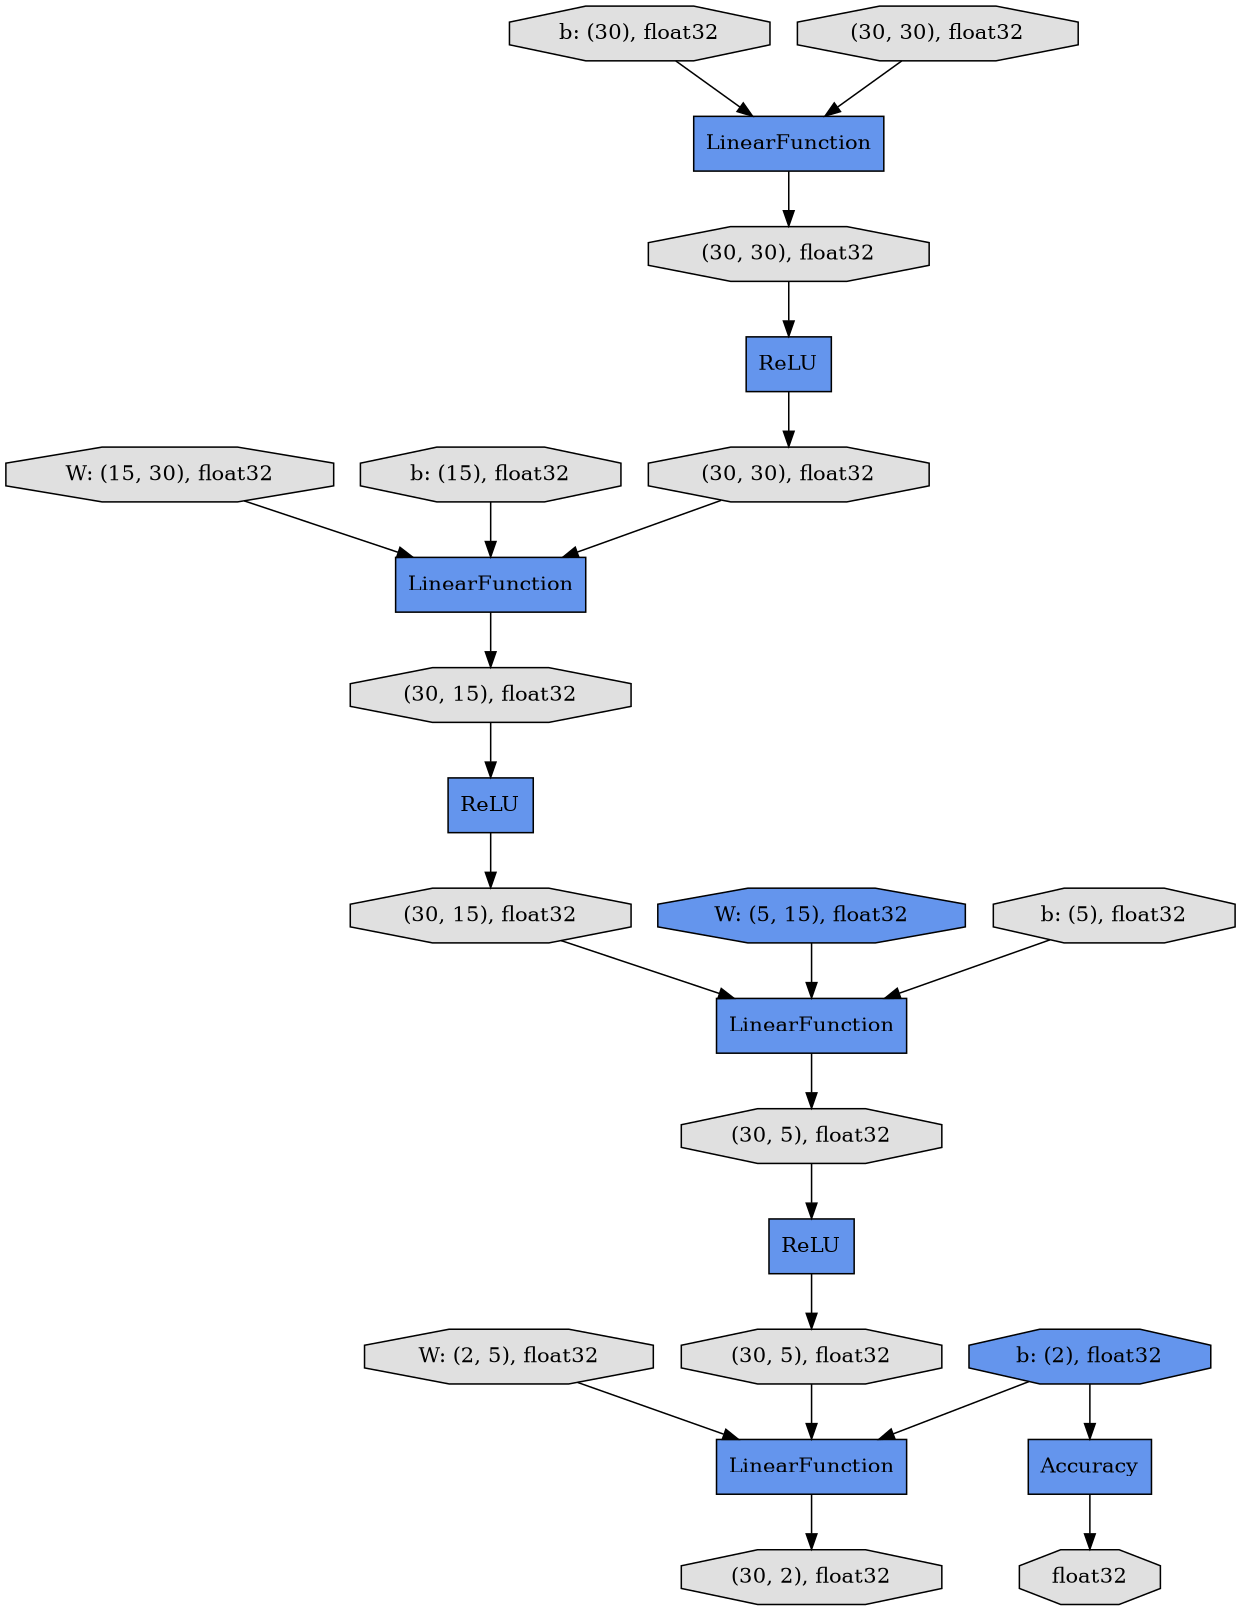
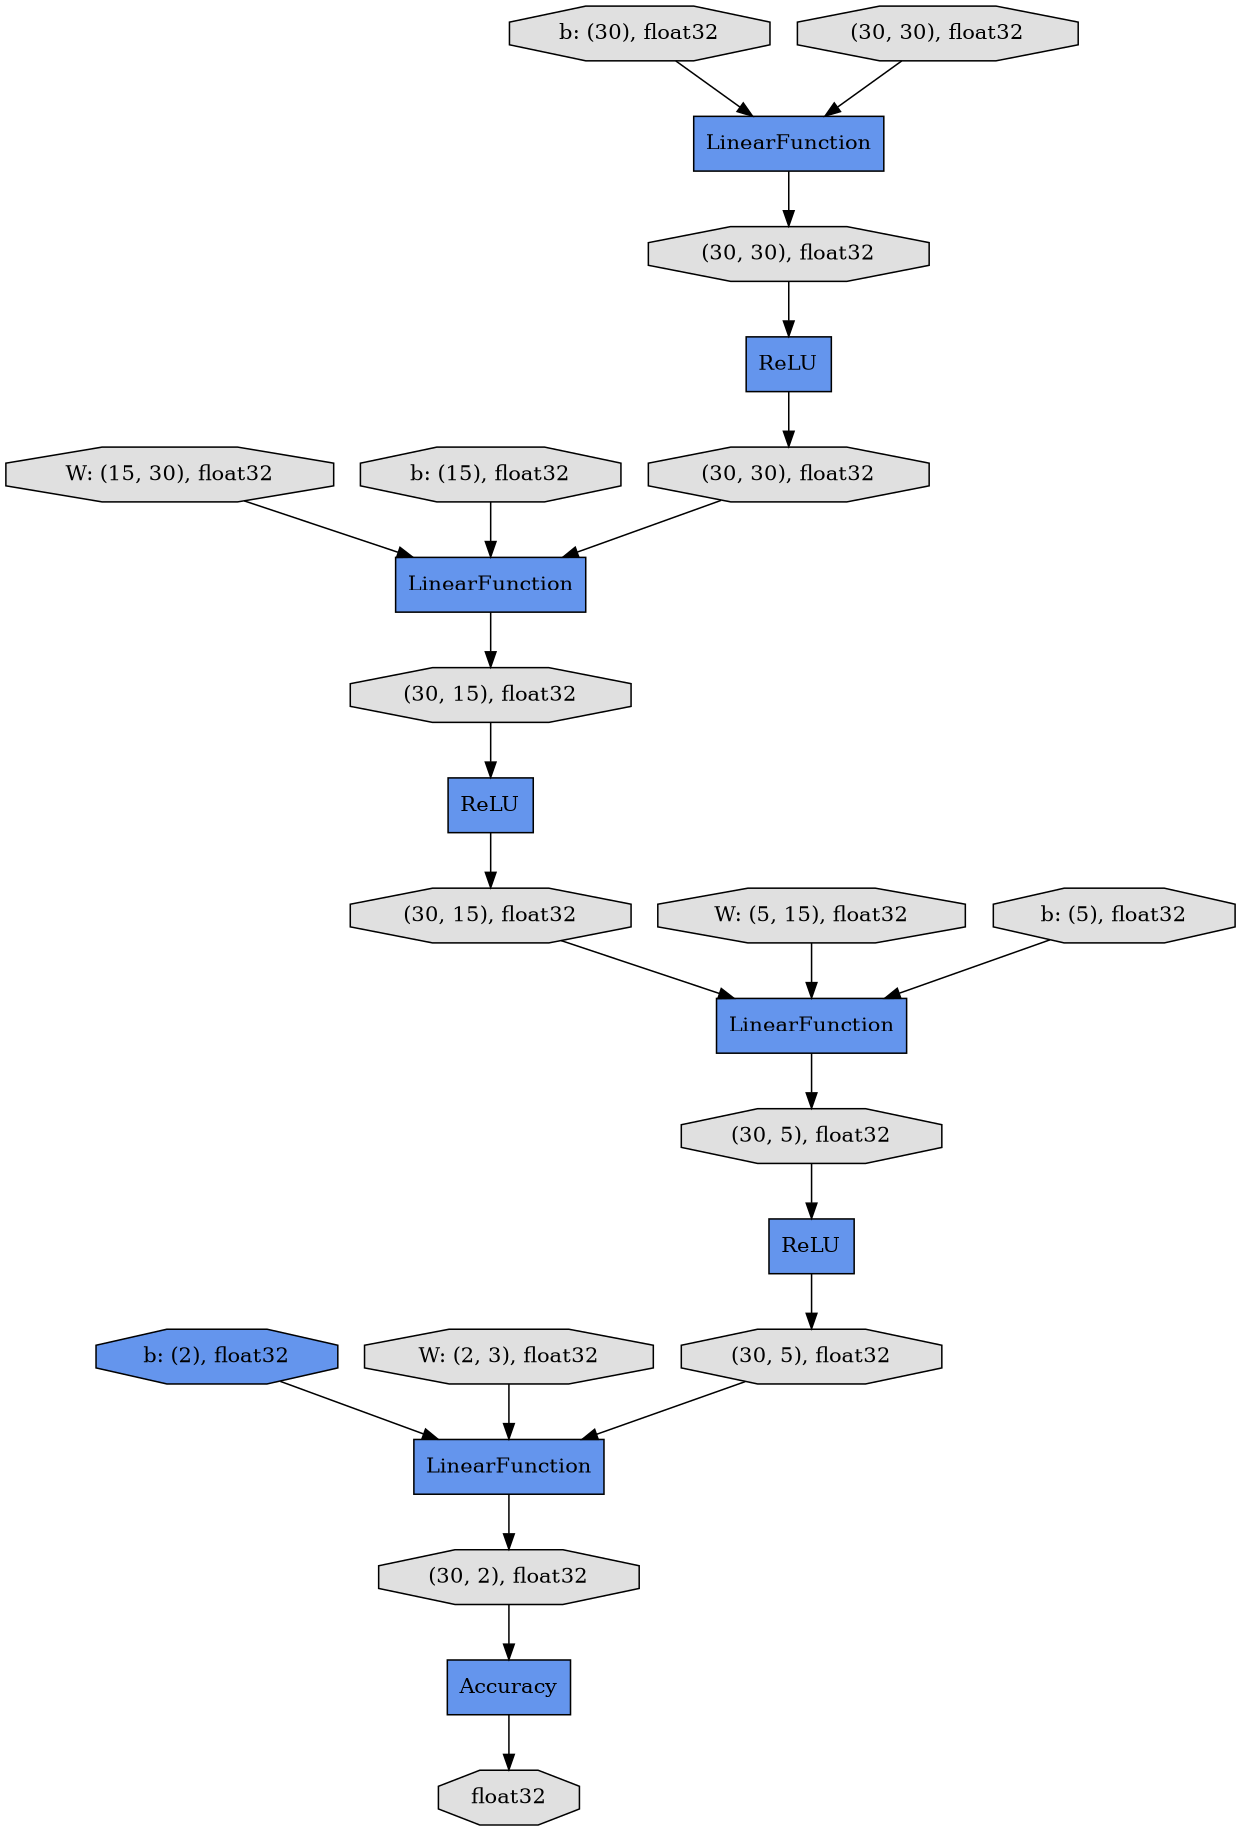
(812, 916) -> (812, 916)
(509, 1357) -> (509, 1357)
(1090, 1404) -> (509, 1624)
